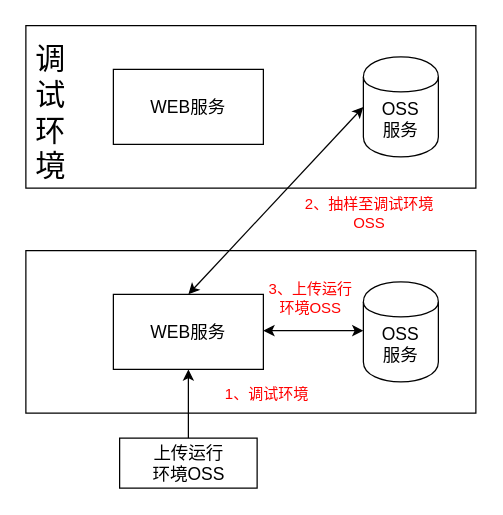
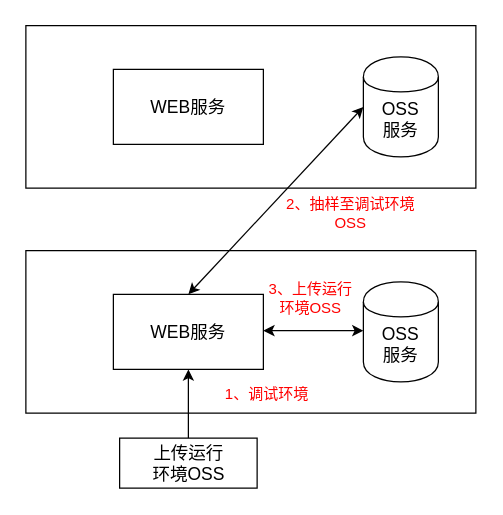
(51, 113) -> none
(369, 213) -> (351, 213)
